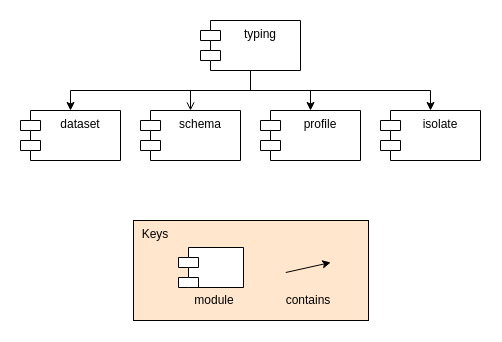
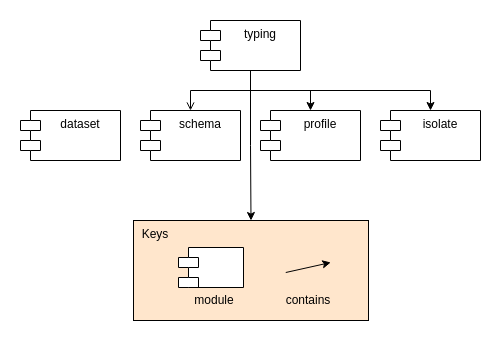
(124, 91) -> (251, 153)
